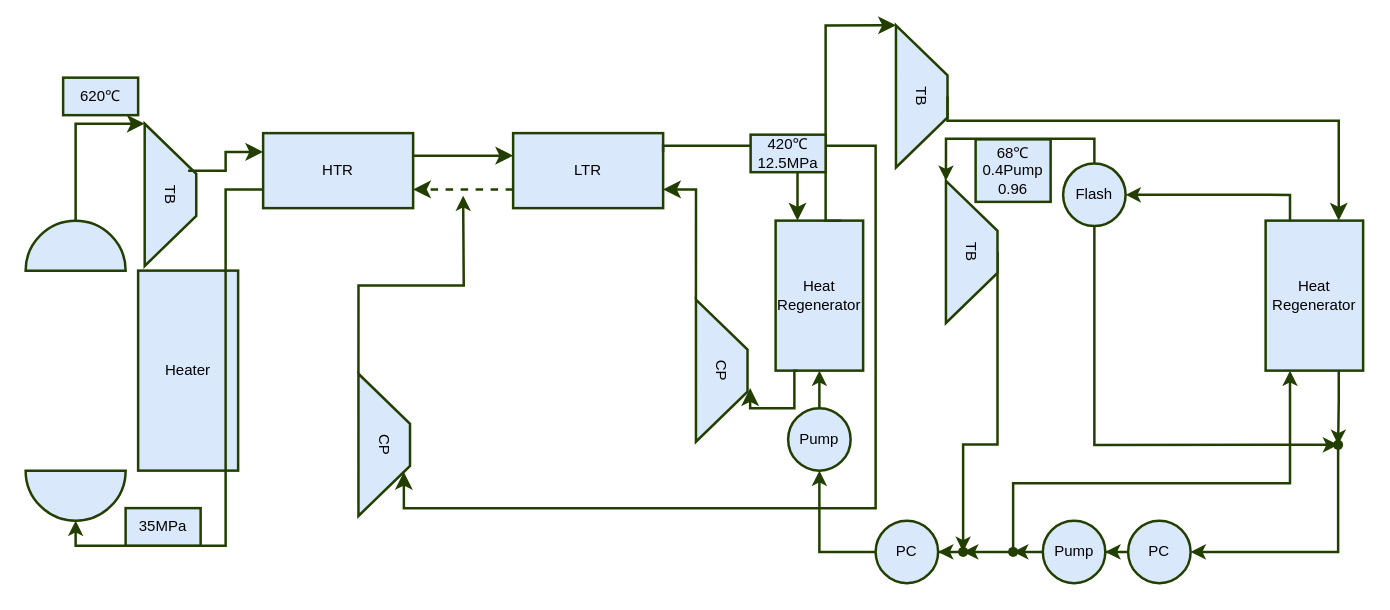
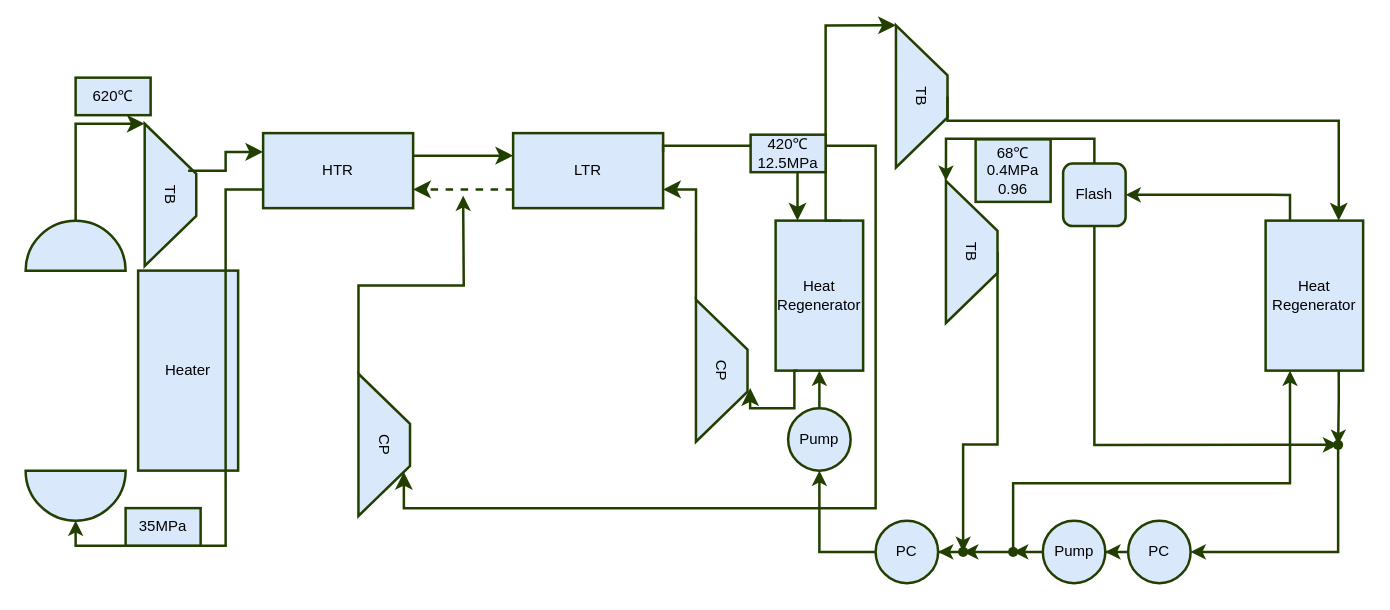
(101, 96) -> (113, 96)
(1013, 171) -> (1013, 171)
(1094, 195) -> (1094, 195)
